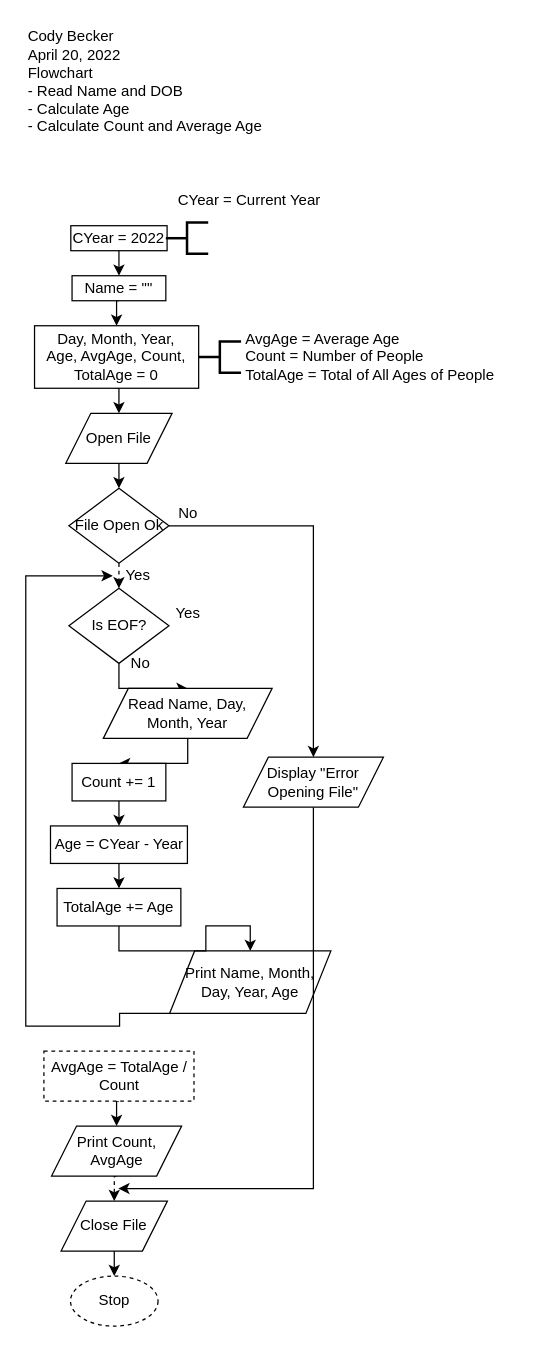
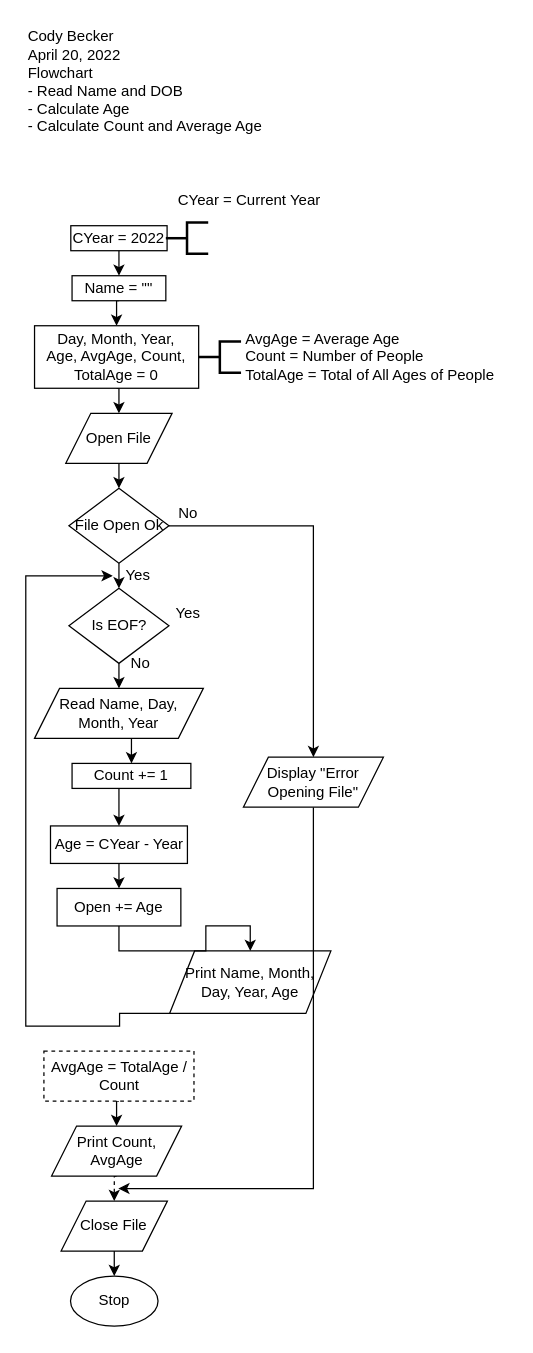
(119, 572) -> (119, 572)
(188, 713) -> (119, 713)
(119, 782) -> (131, 776)
(119, 907) -> (119, 907)
(114, 1301) -> (114, 1301)
